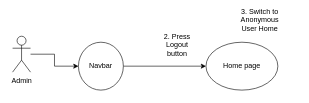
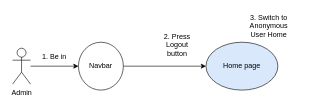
(260, 20) -> (269, 26)
(21, 54) -> (21, 66)
none -> (54, 57)
(242, 66) -> (242, 66)
